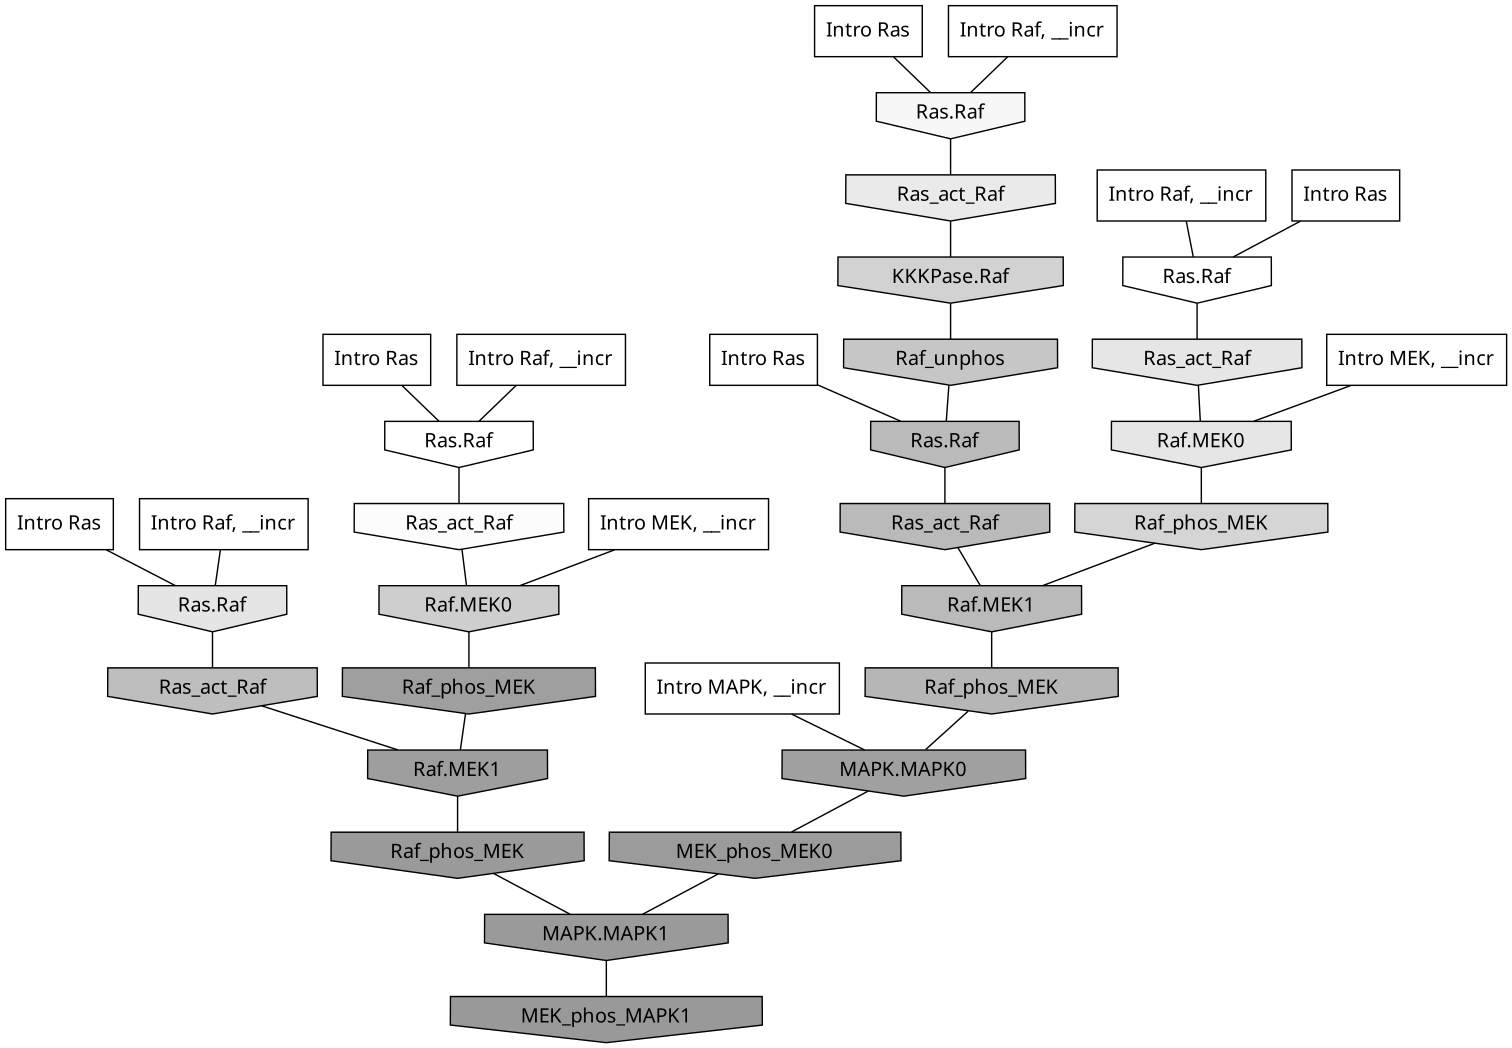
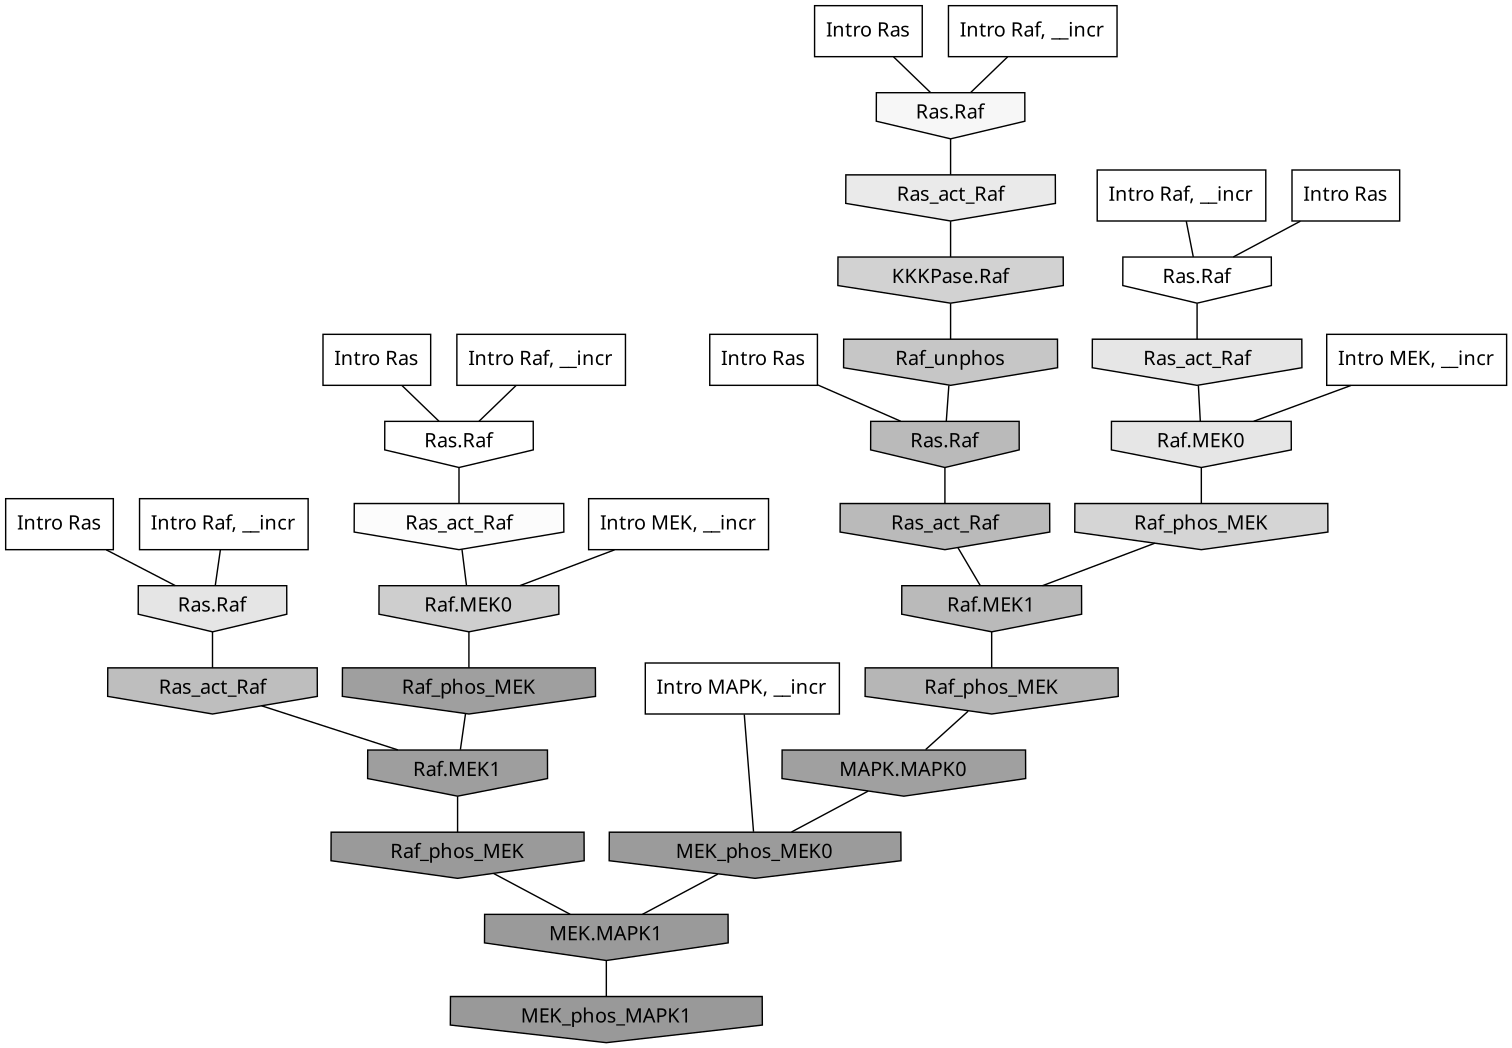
(828, 732) -> (749, 773)
(606, 935) -> (606, 935)
